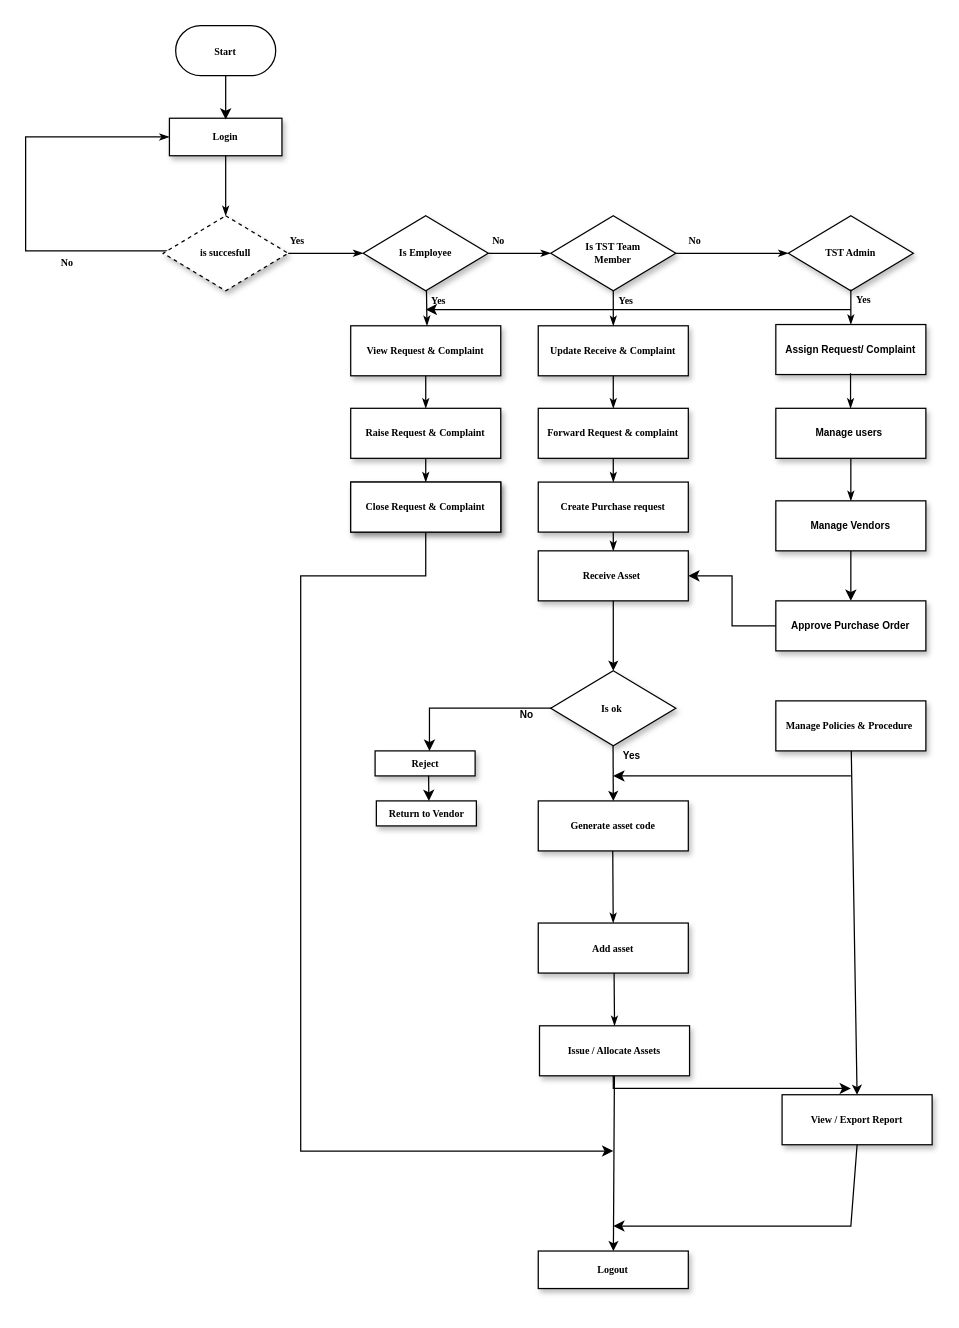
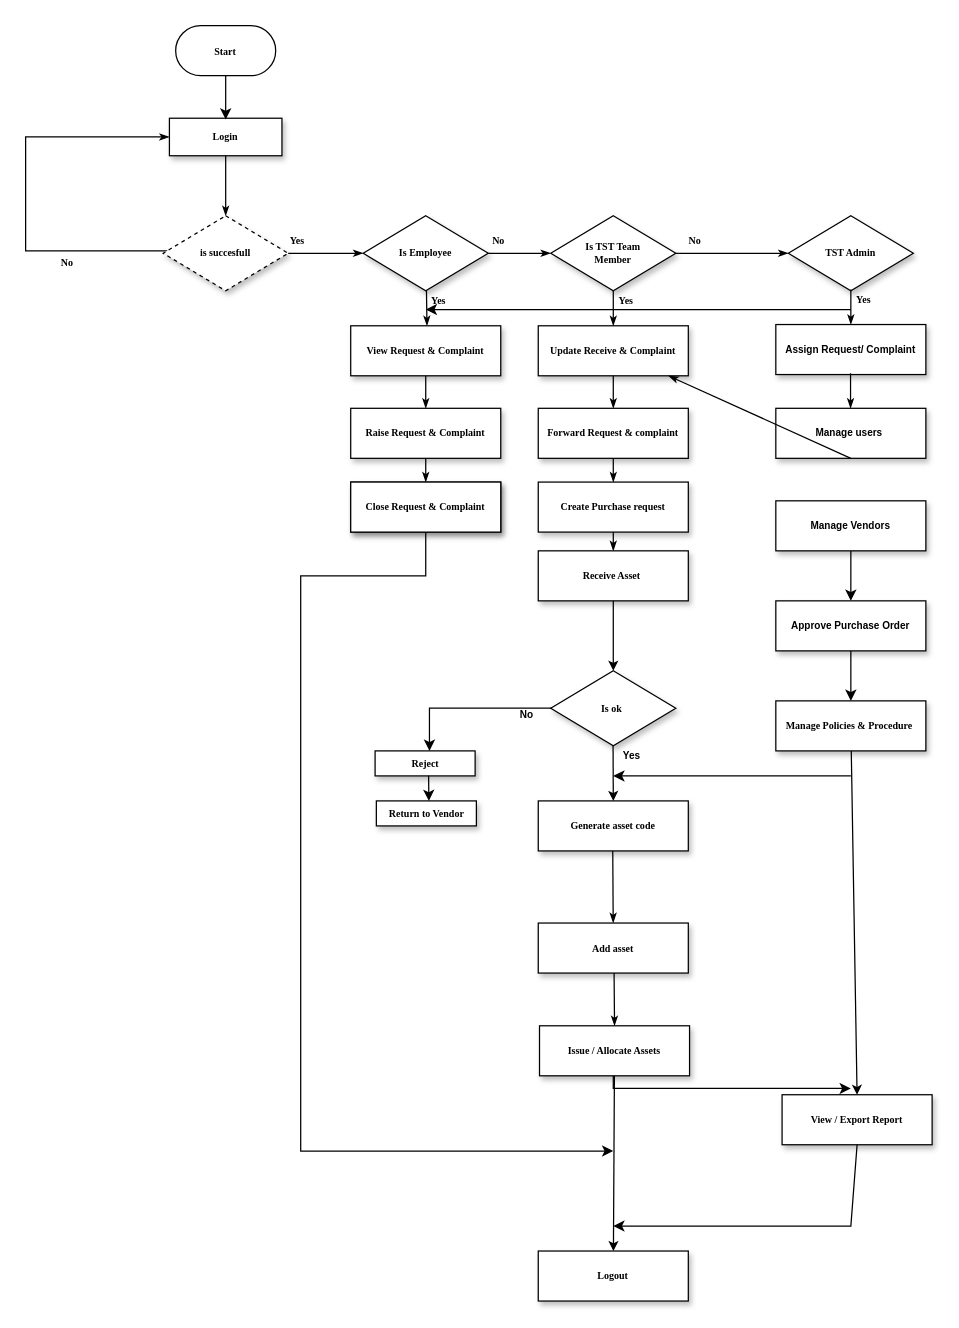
(851, 475) -> (763, 419)
(732, 605) -> (851, 672)
(613, 1269) -> (613, 1276)
